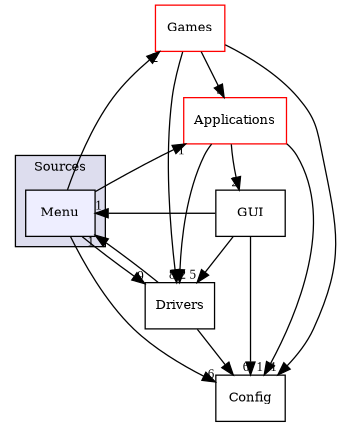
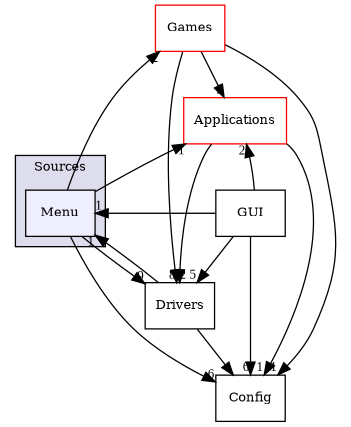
(233, 161) -> (252, 173)
